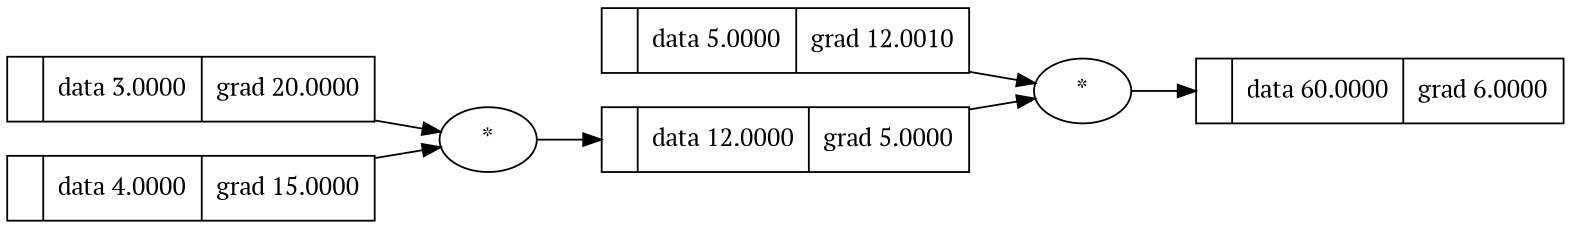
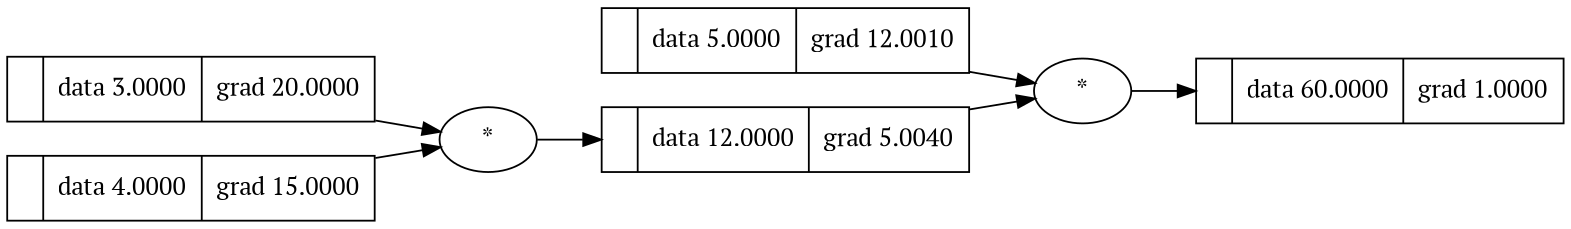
(1483, 90) -> (1483, 90)
(889, 139) -> (889, 139)
